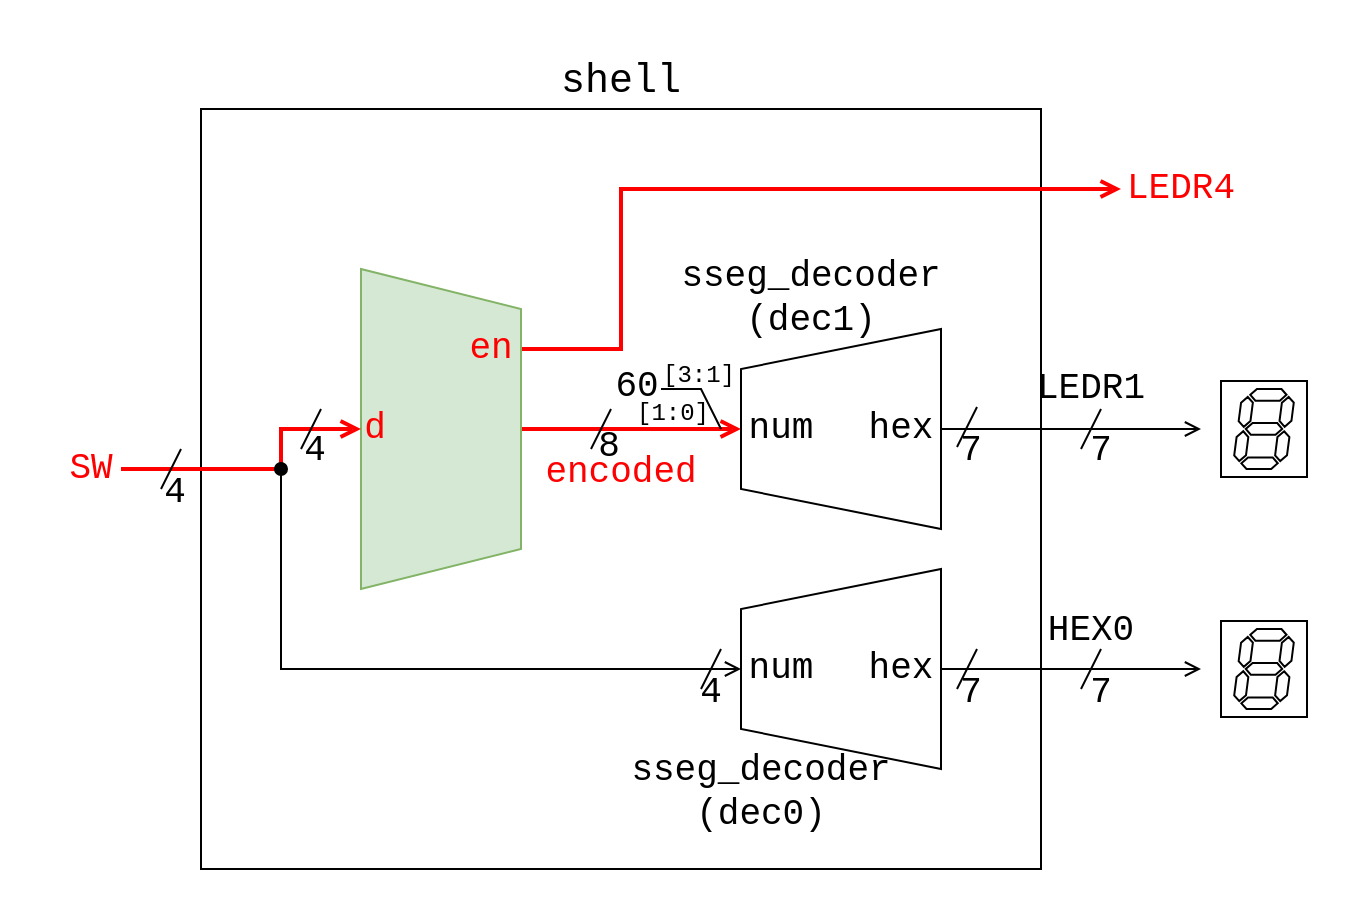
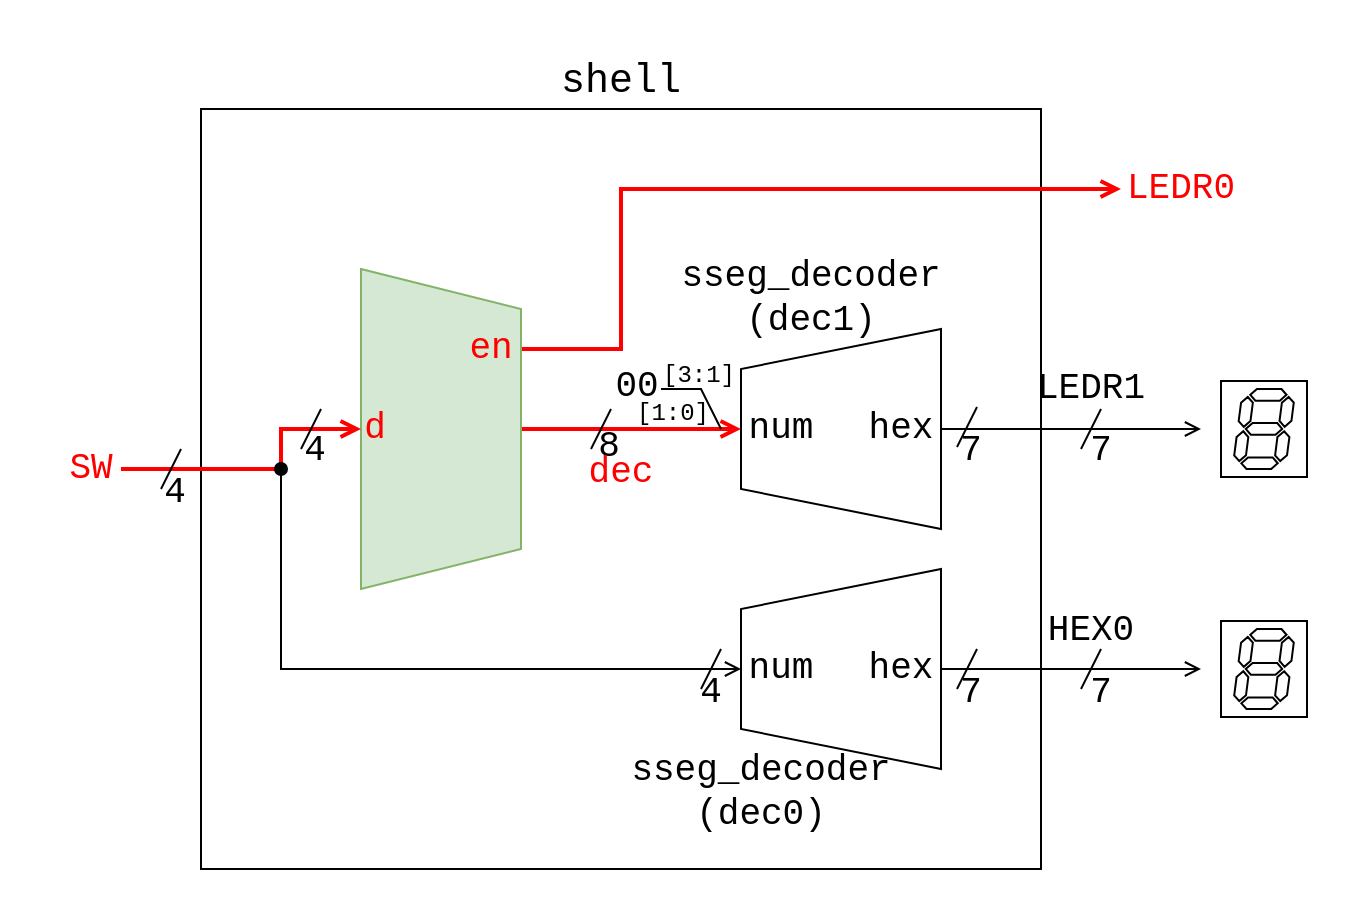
(1182, 189) -> (1182, 189)
(638, 387) -> (638, 387)
(622, 473) -> (622, 473)
